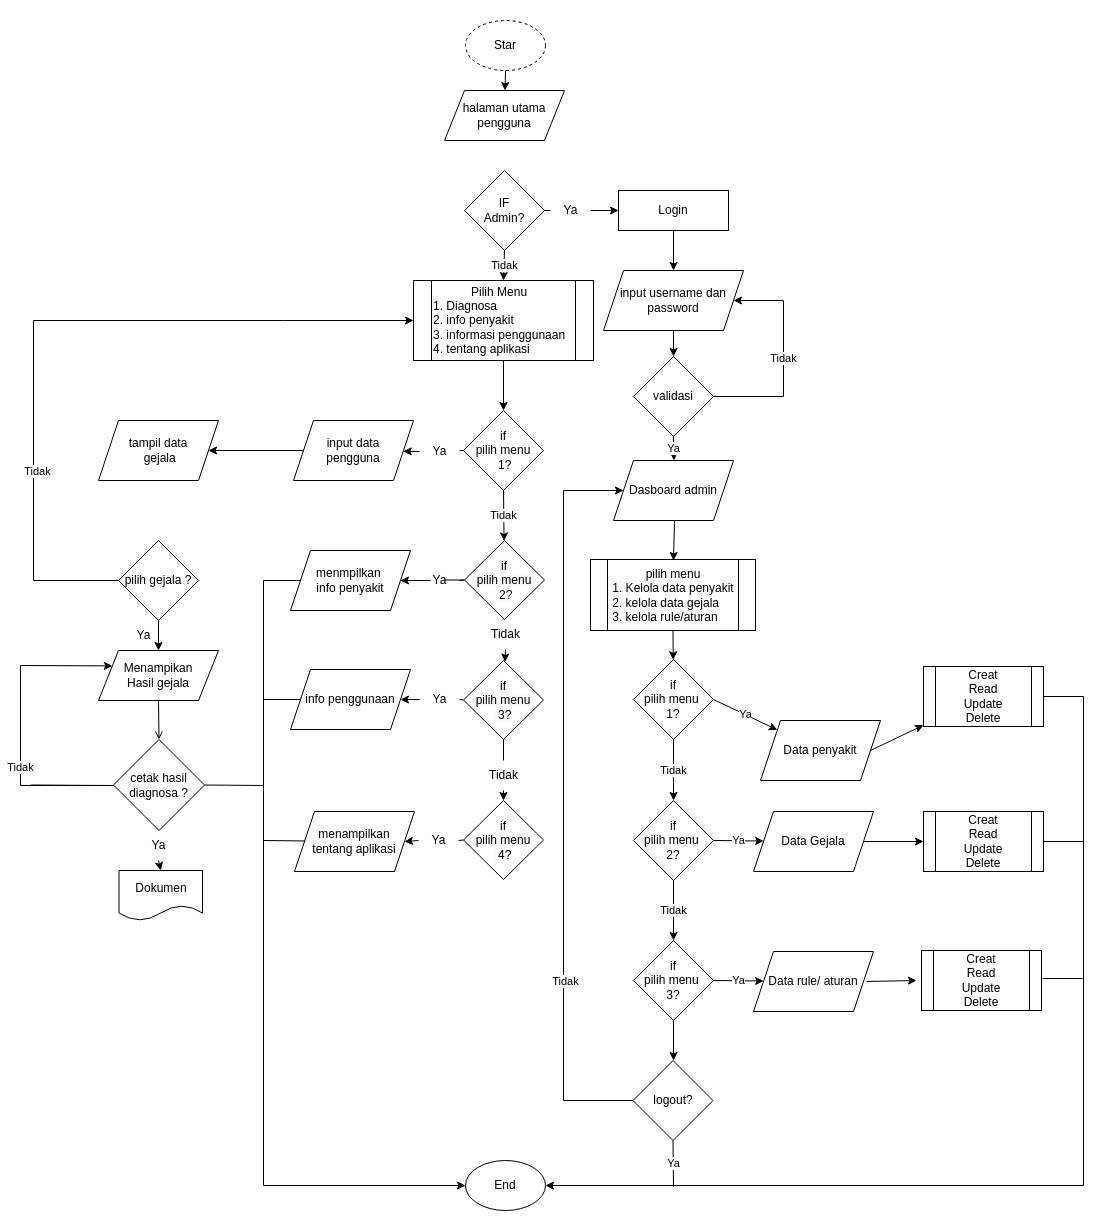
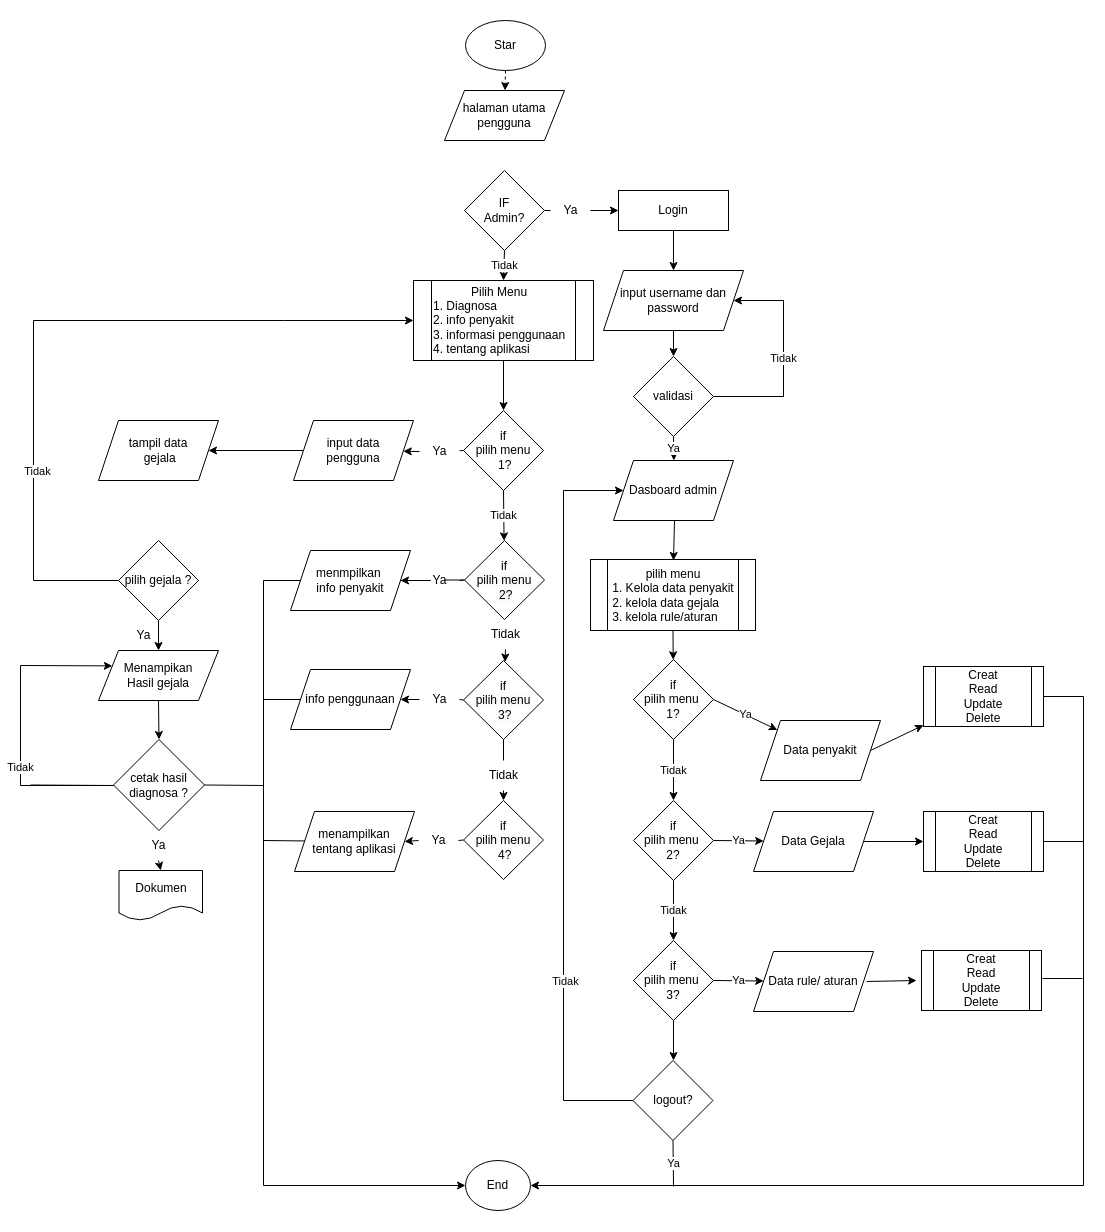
(506, 46) -> (506, 46)
(505, 77) -> (505, 77)
(159, 732) -> (159, 731)
(506, 1186) -> (498, 1186)
